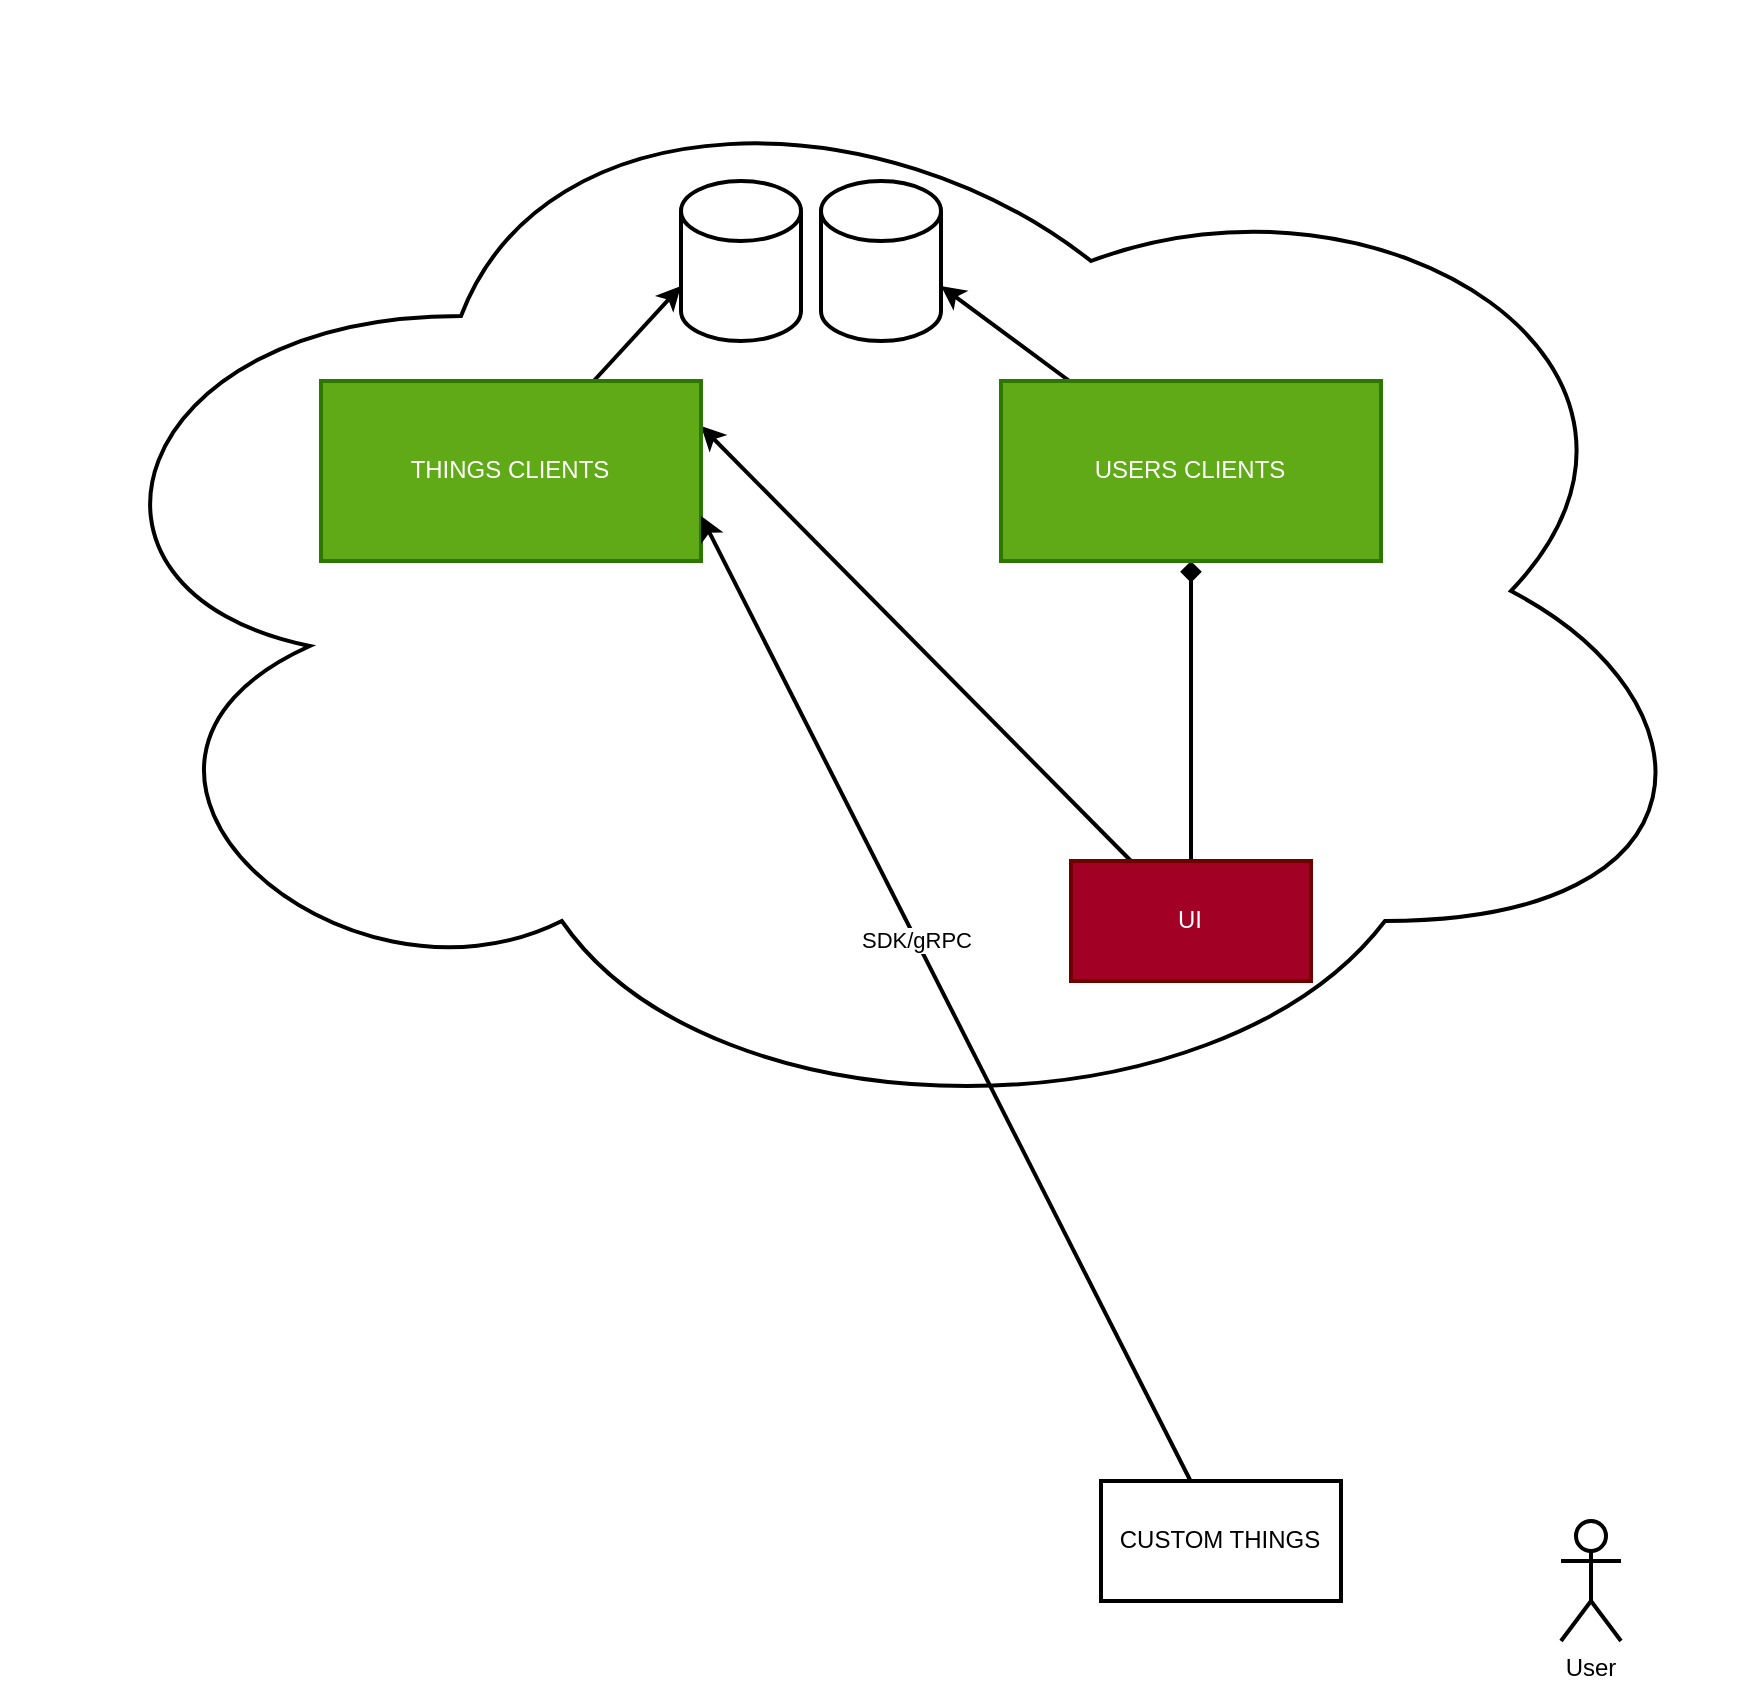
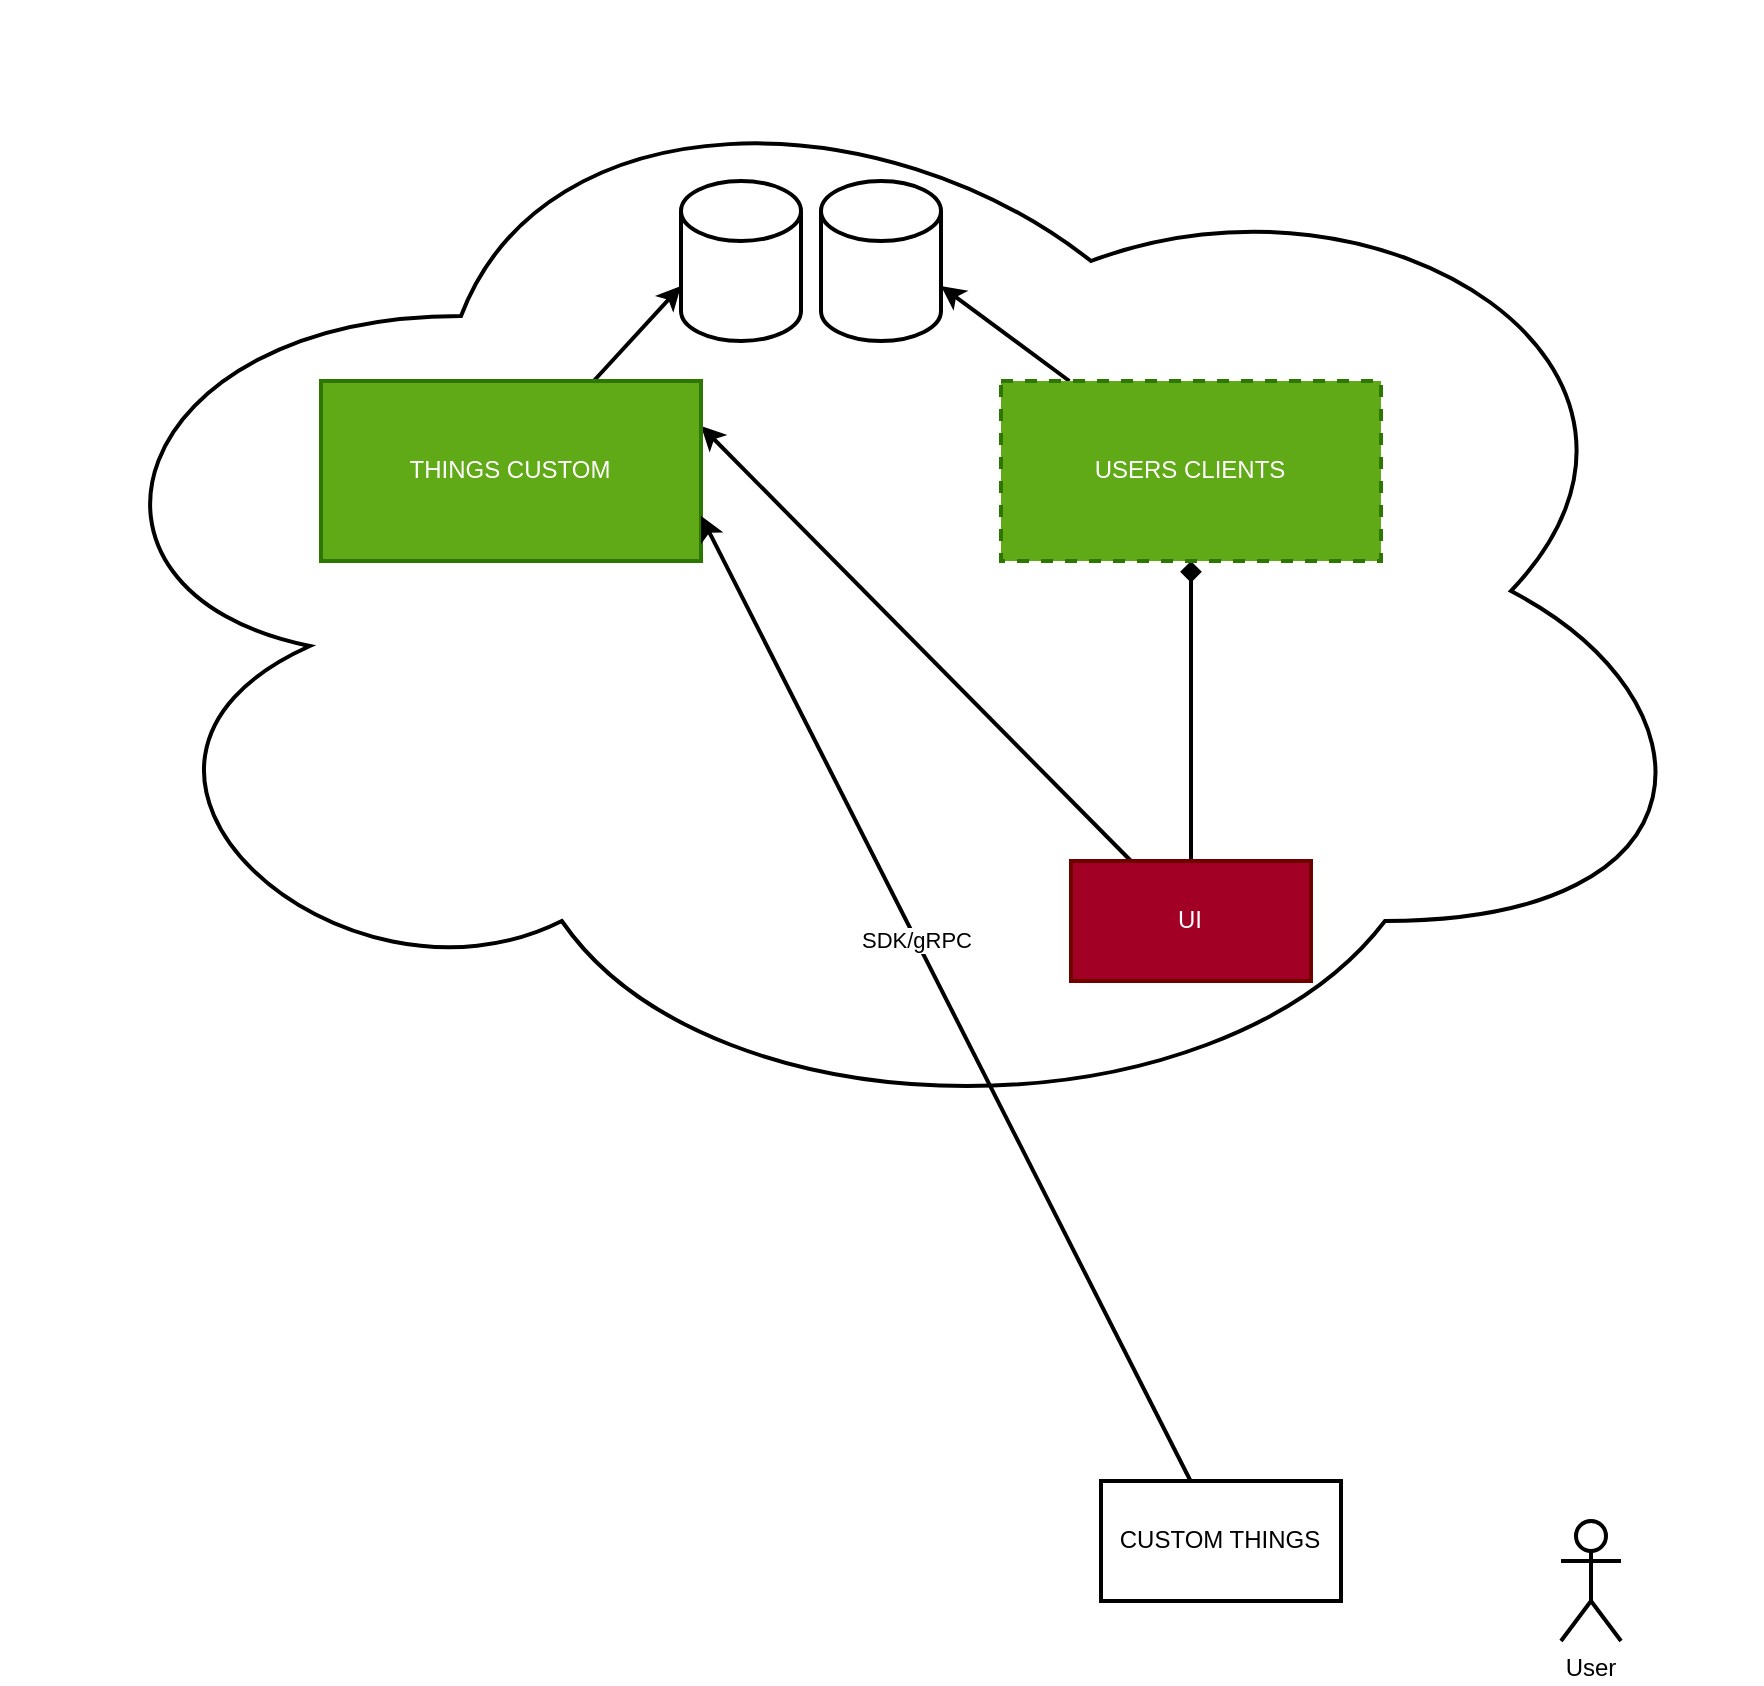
(511, 471) -> (511, 471)
(1191, 471) -> (1191, 471)
